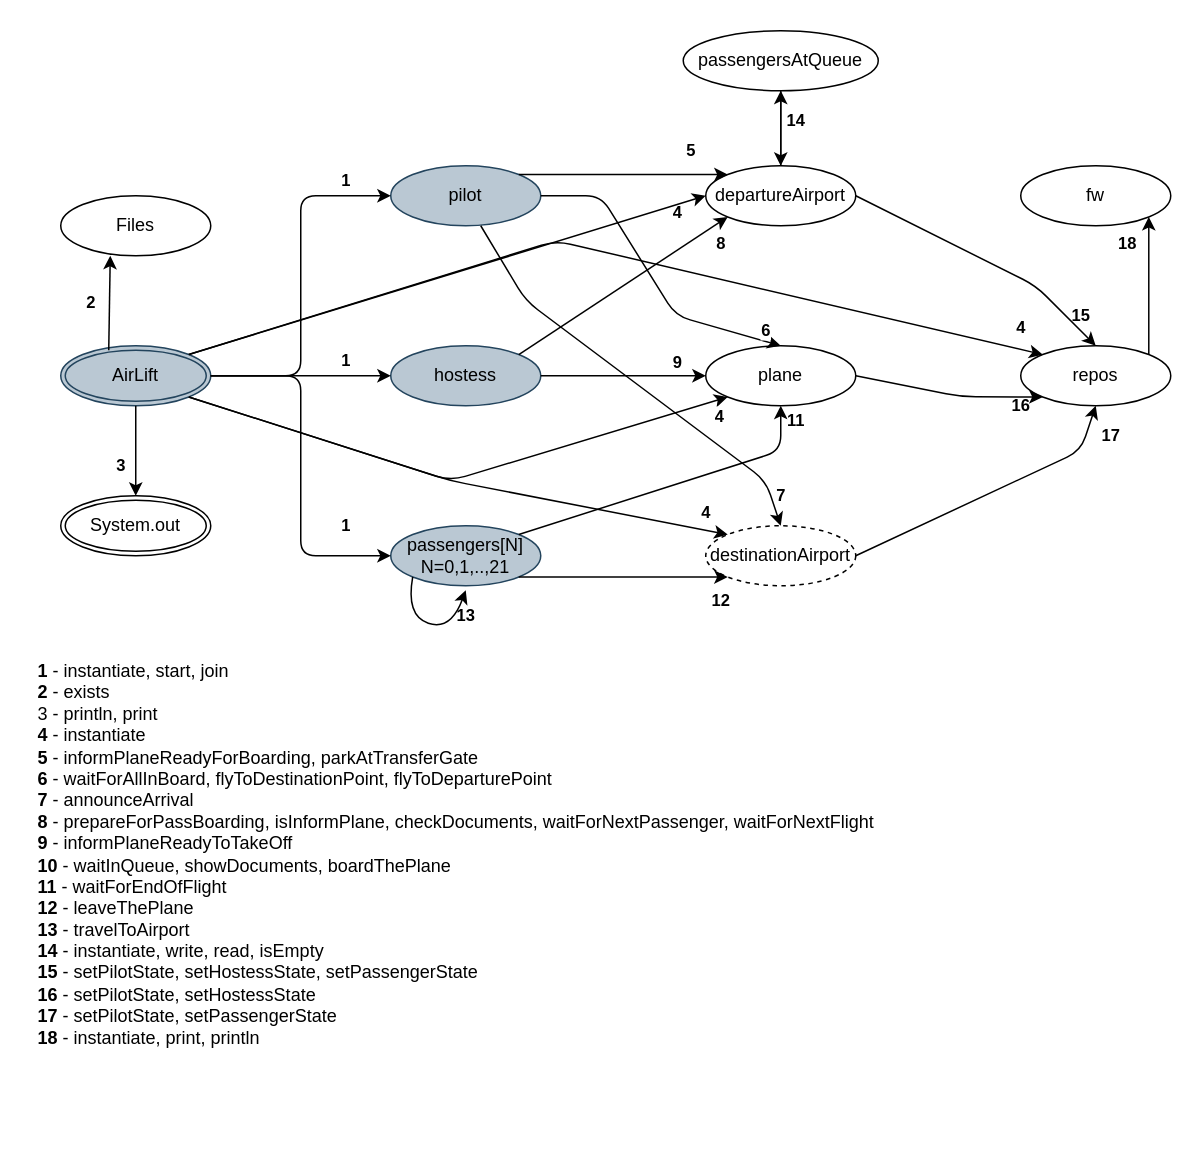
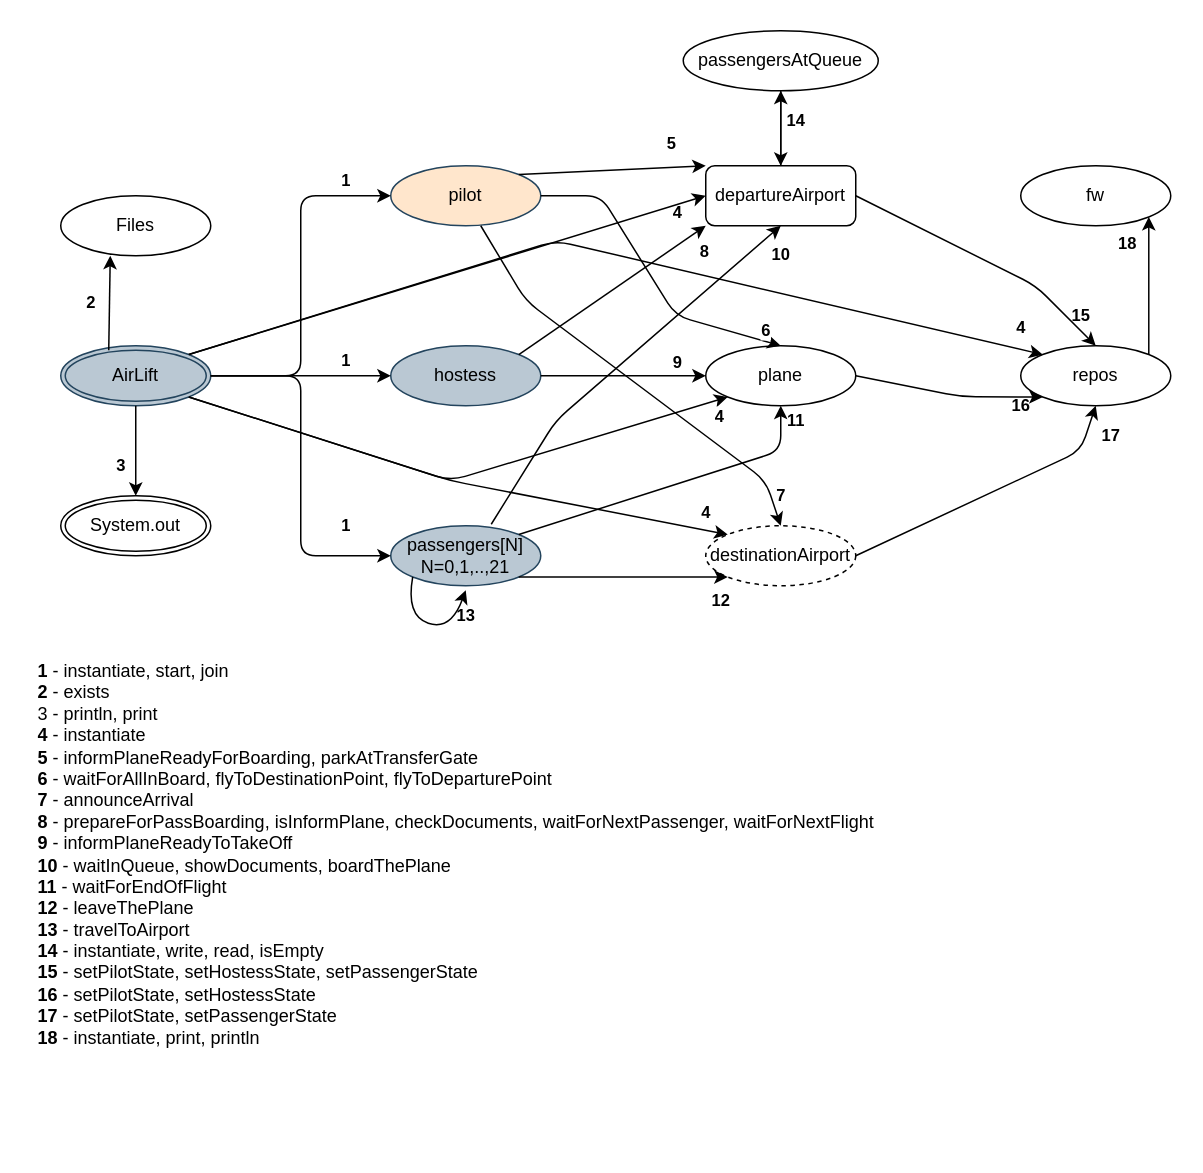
(466, 196) -> (466, 196)
(781, 196) -> (781, 196)
none -> (622, 363)
